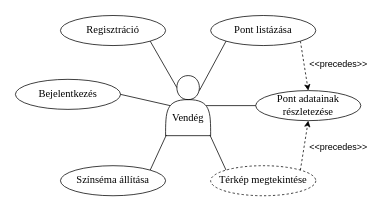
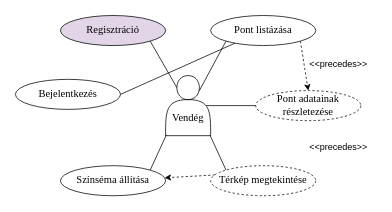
(113, 30) -> (113, 30)
(145, 100) -> (177, 69)
(308, 105) -> (308, 105)
(303, 148) -> (190, 176)
